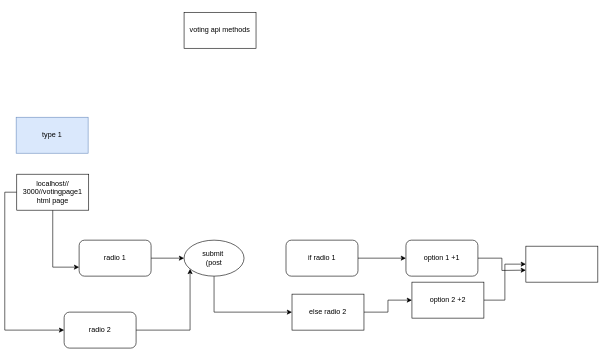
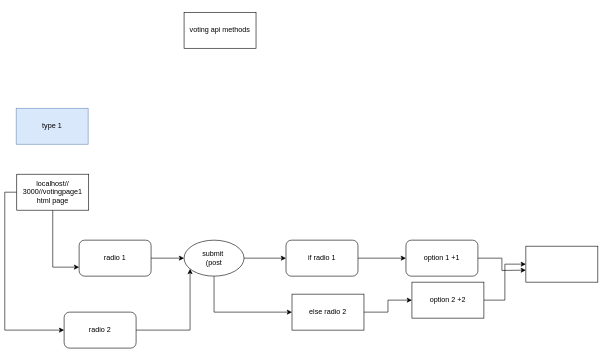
(52, 135) -> (52, 126)
none -> (280, 258)
